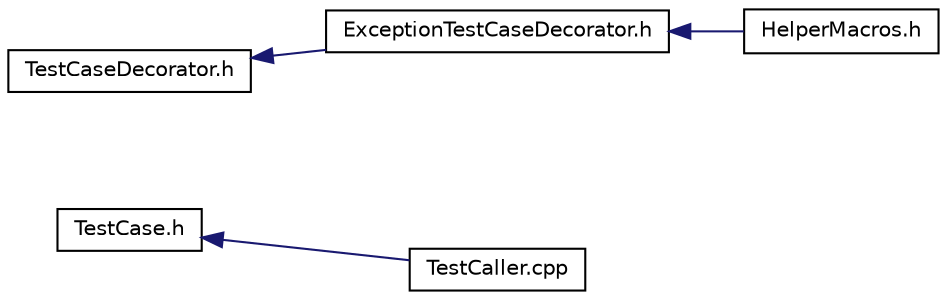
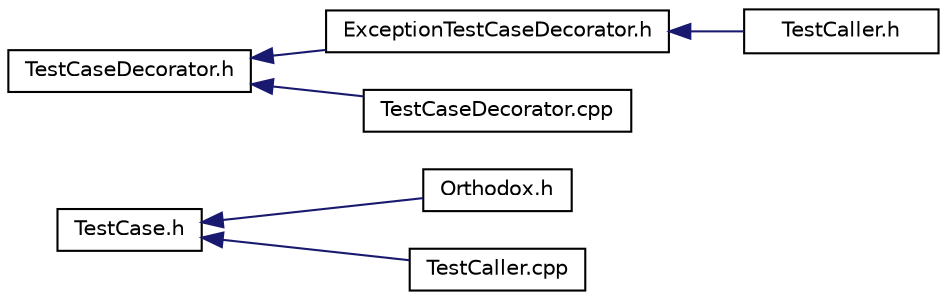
(841, 31) -> (841, 31)
none -> (497, 111)
none -> (497, 190)
